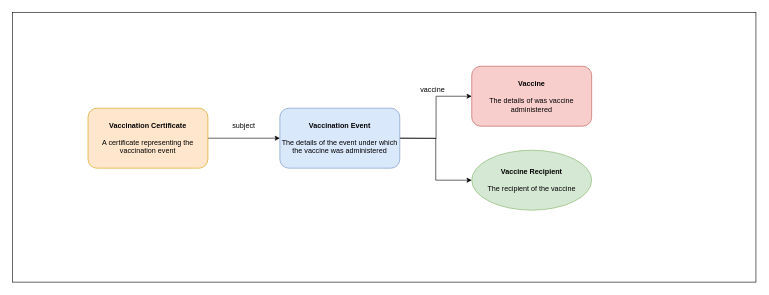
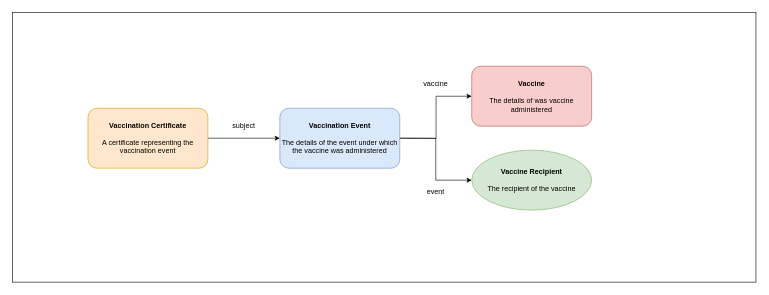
(433, 90) -> (436, 84)
none -> (436, 192)
